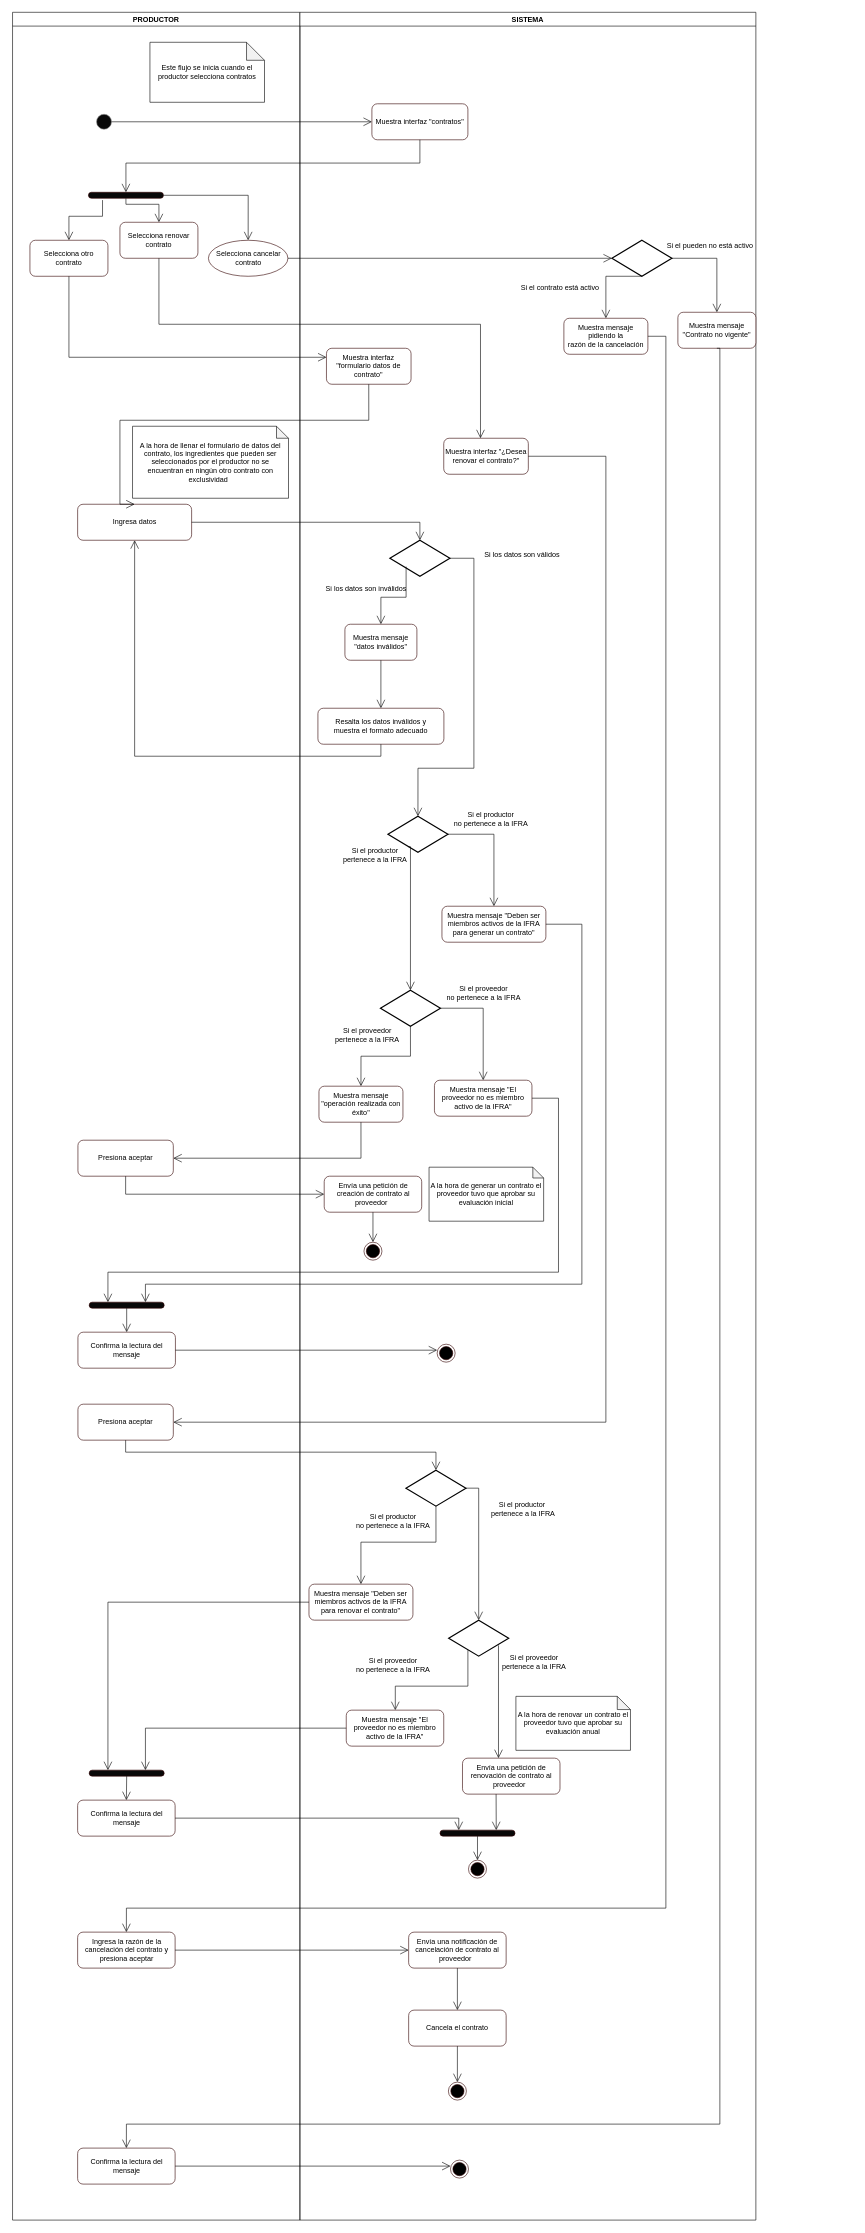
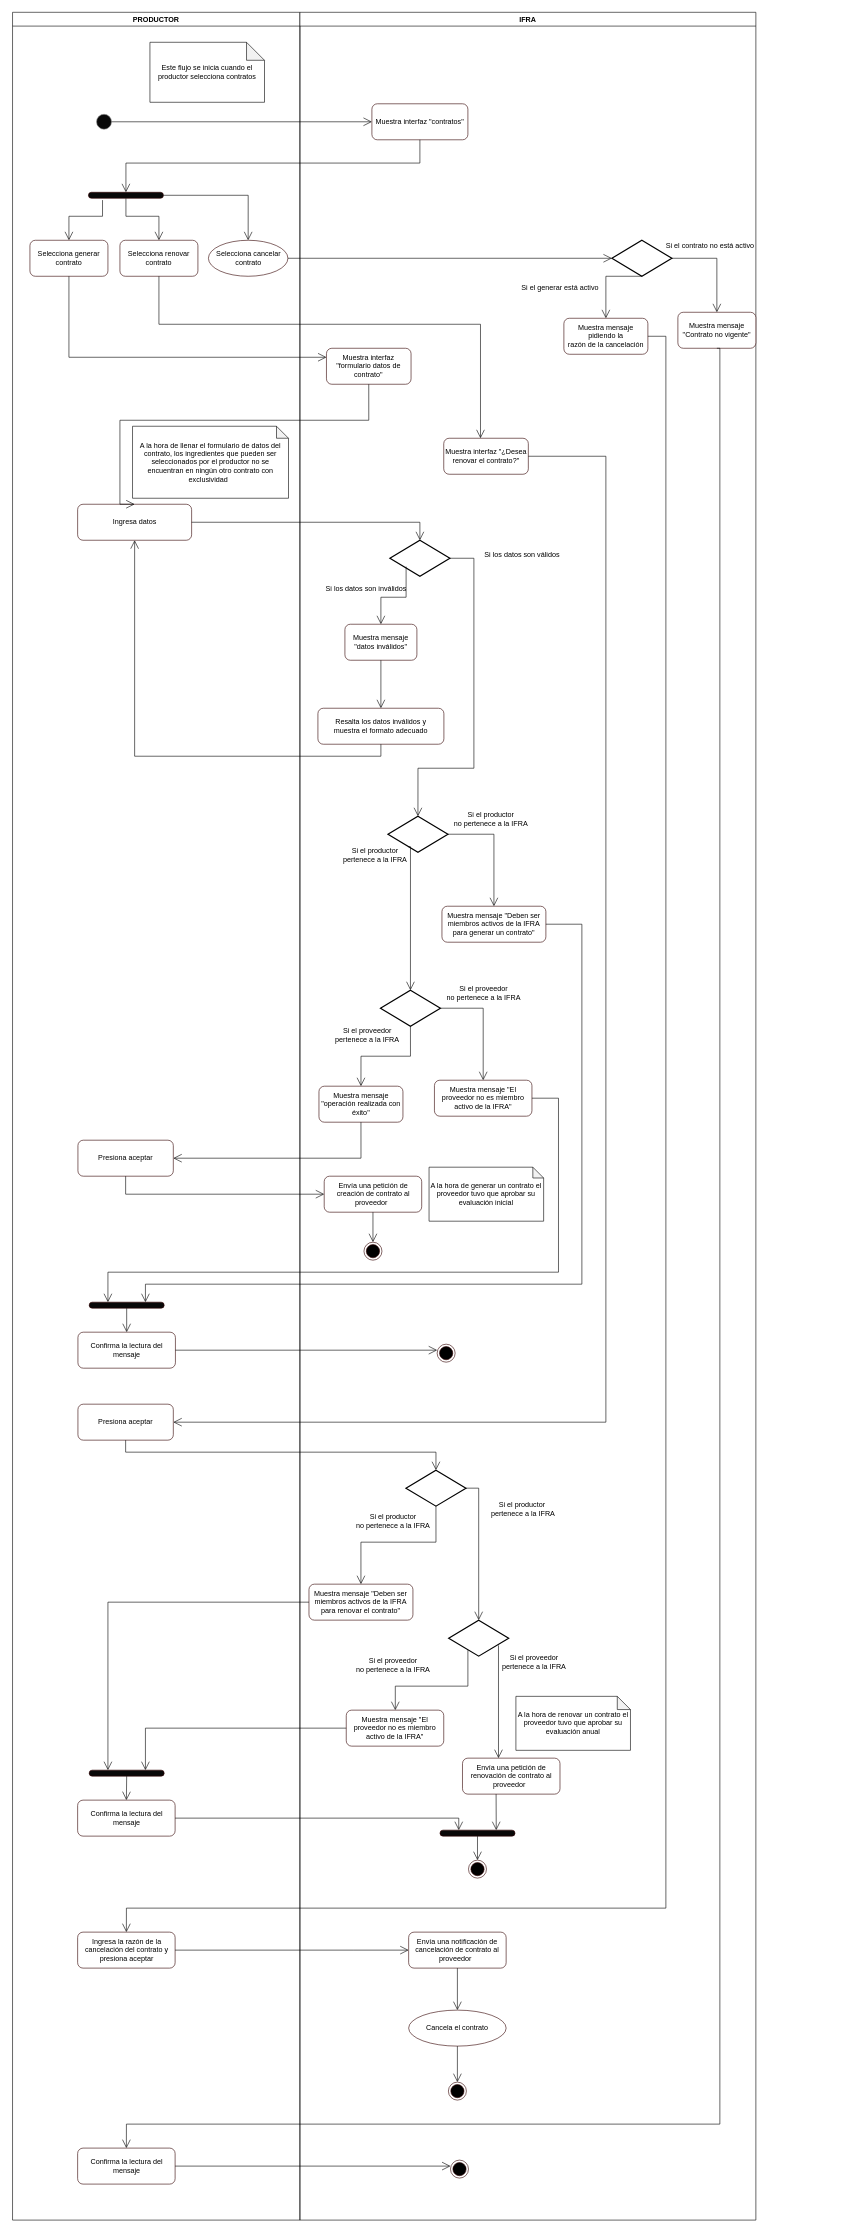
(527, 20) -> (527, 20)
(159, 240) -> (159, 258)
(711, 246) -> (711, 246)
(69, 258) -> (69, 258)
(561, 288) -> (561, 288)
(457, 2028) -> (457, 2028)
